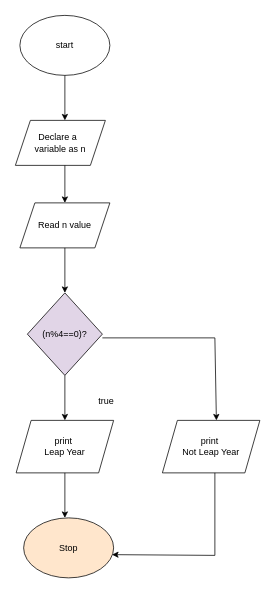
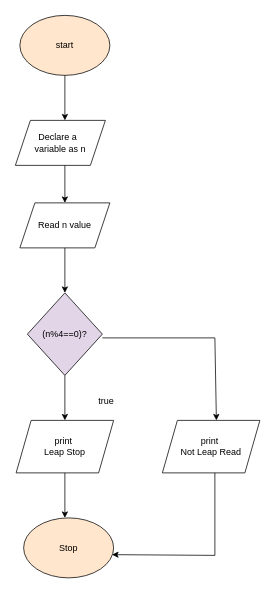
(65, 45) -> (65, 45)
(65, 447) -> (65, 447)
(211, 447) -> (211, 447)
